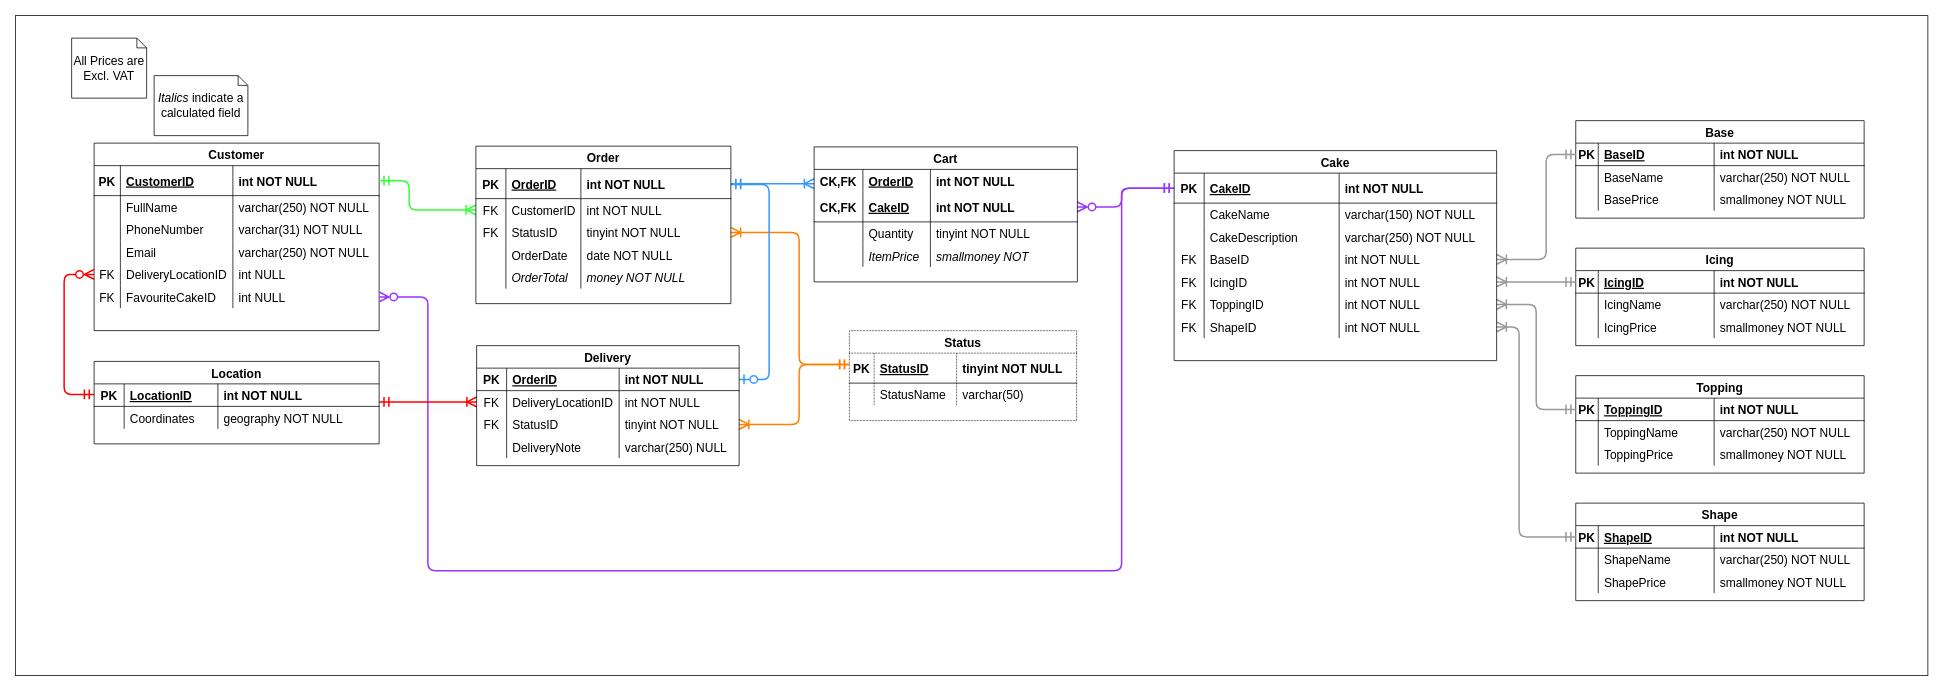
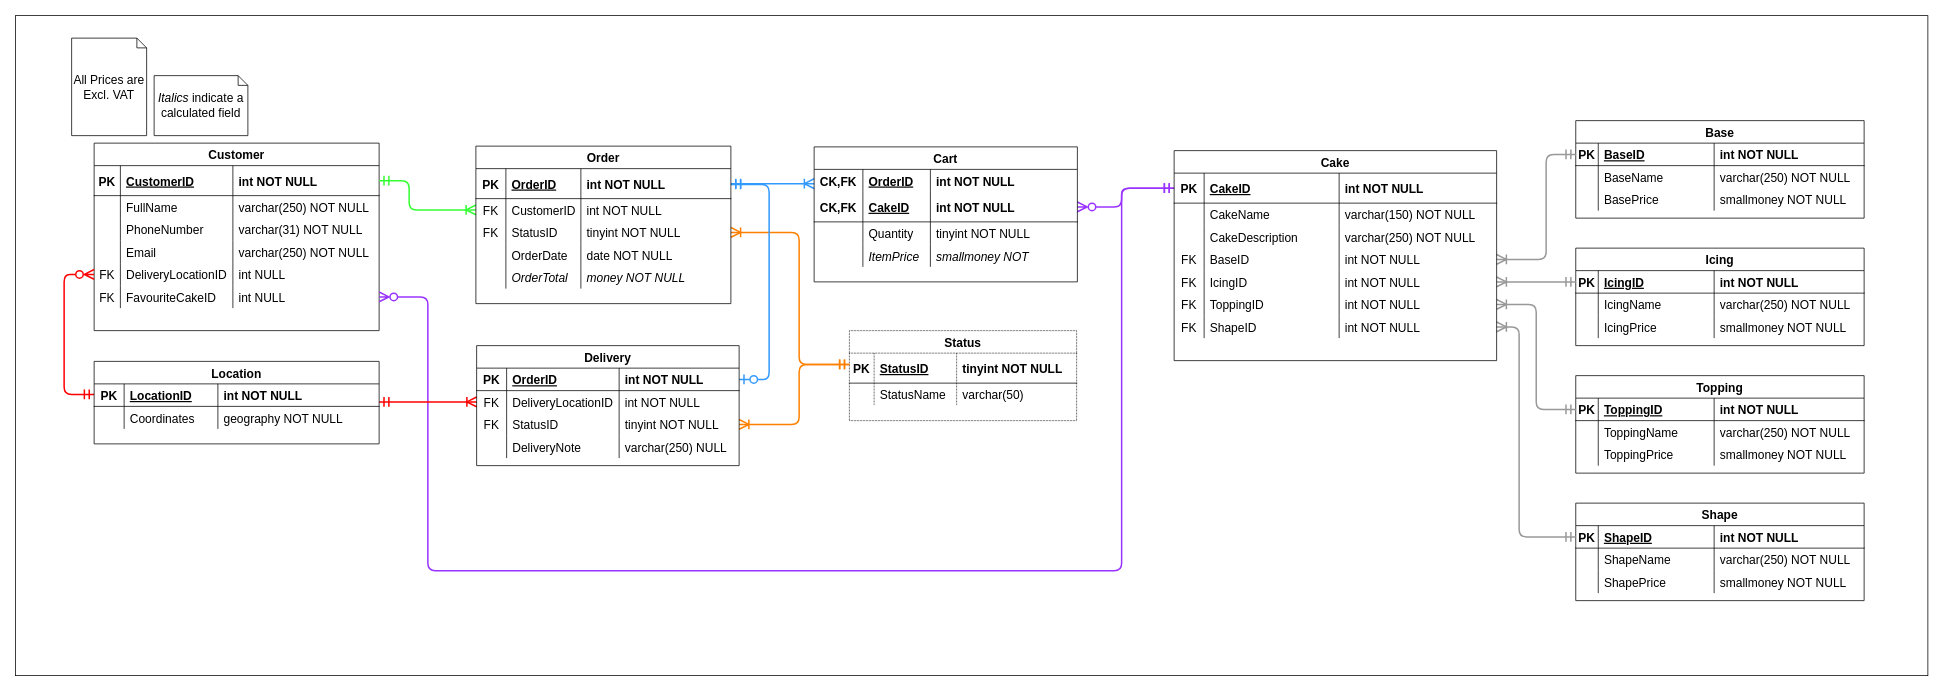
(109, 68) -> (109, 87)
